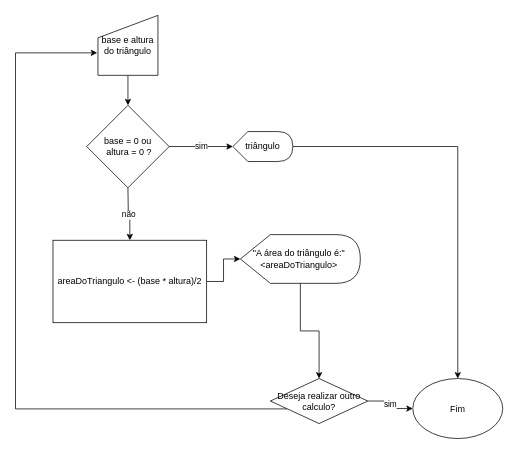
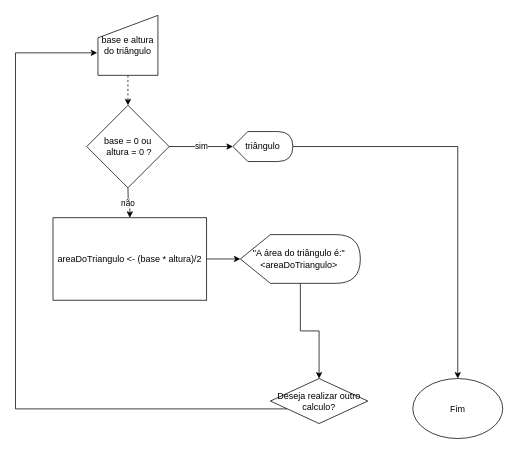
(128, 87) -> (128, 87)
(130, 282) -> (130, 259)
(390, 408) -> none
